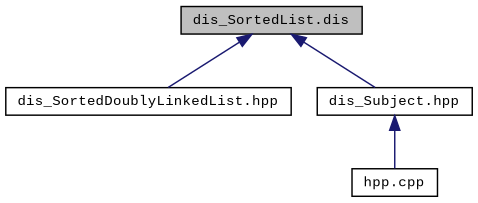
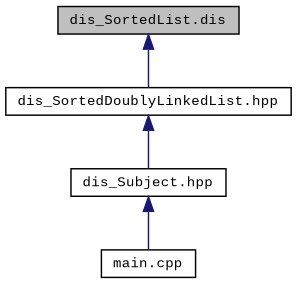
(339, 65) -> (148, 150)
(395, 183) -> (148, 264)
